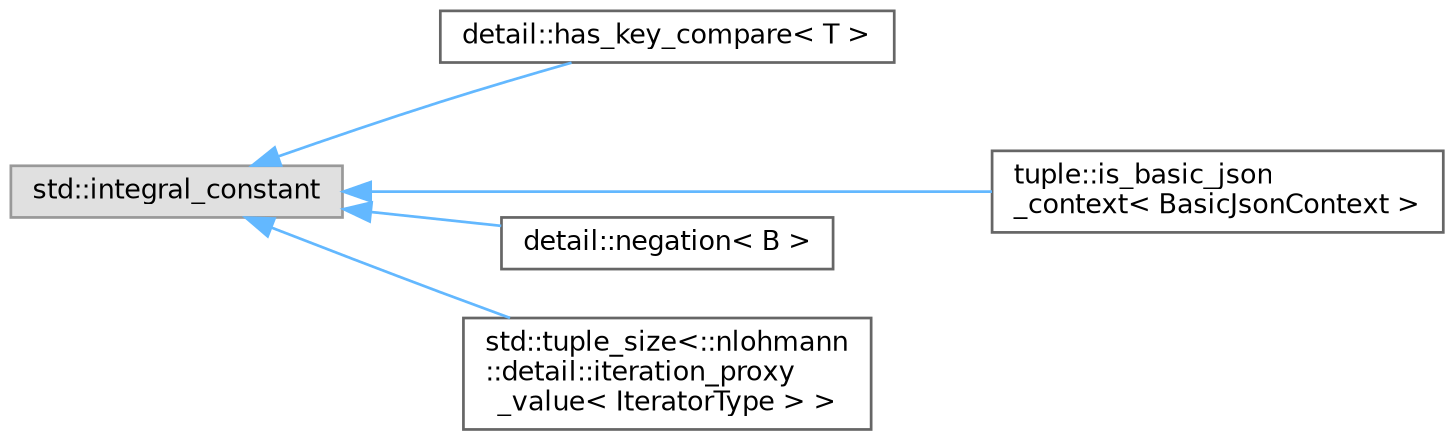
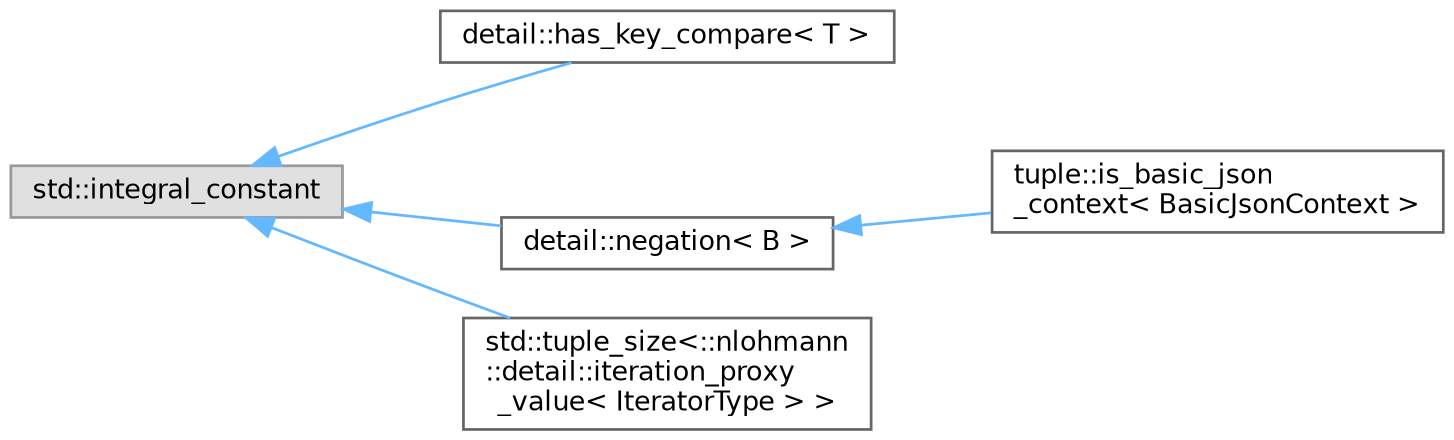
(681, 192) -> (926, 219)
